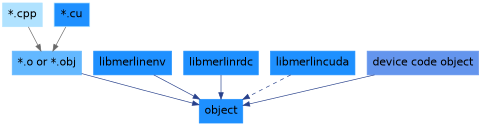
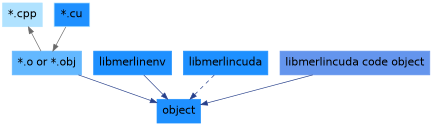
(33, 36) -> (36, 42)
(221, 63) -> none
(423, 63) -> (355, 63)
